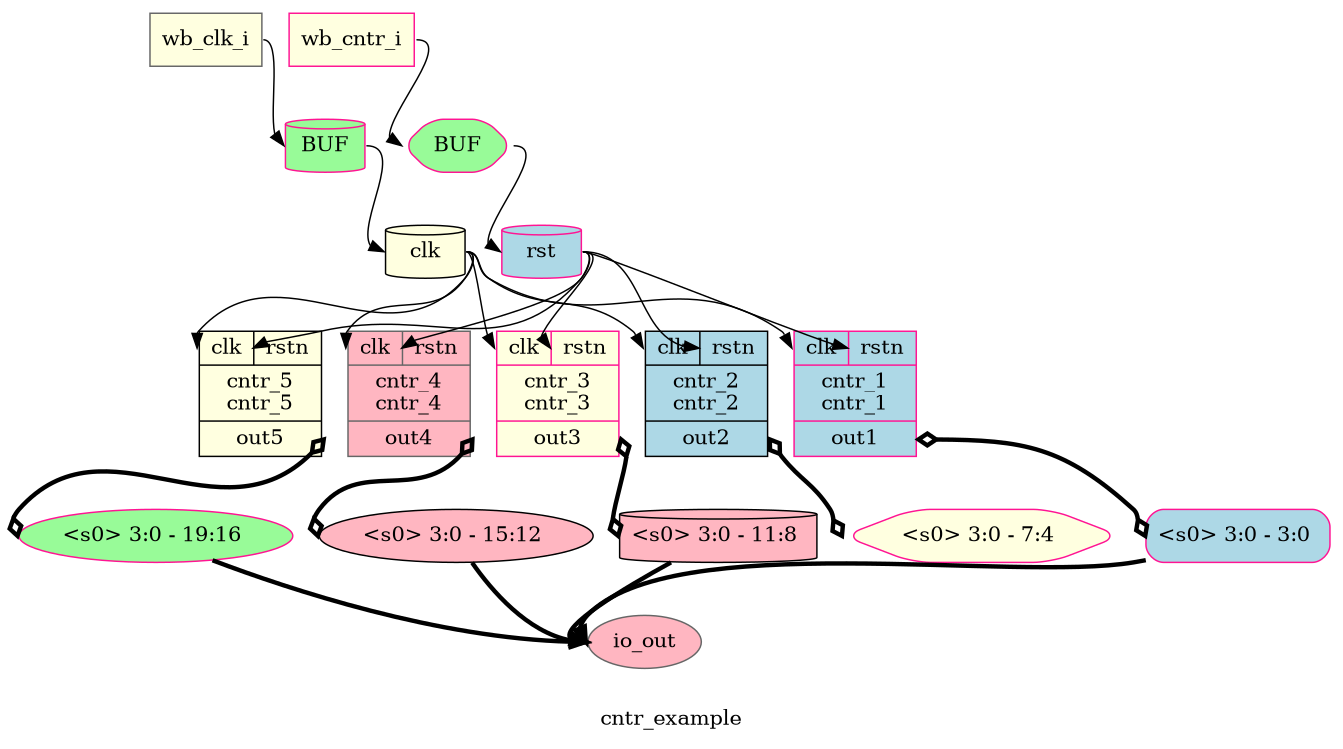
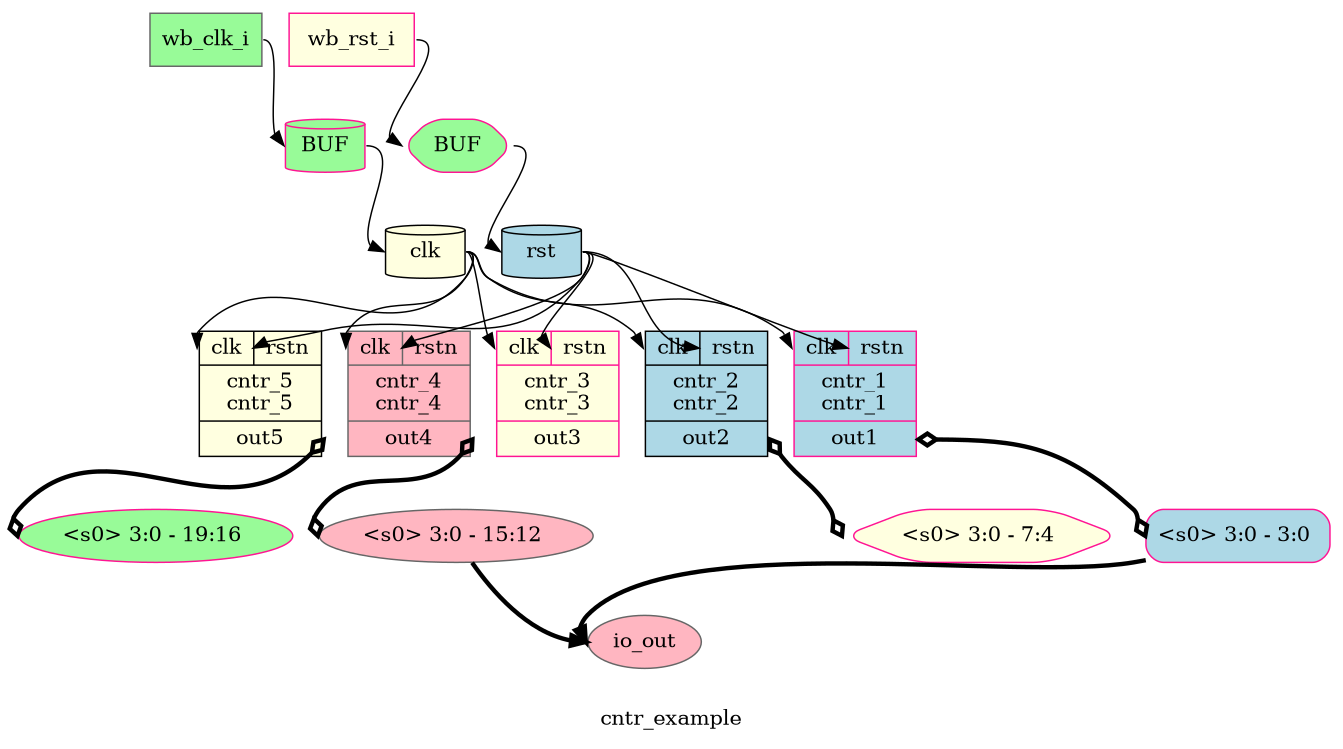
(206, 40) -> (206, 40)
(352, 40) -> (352, 40)
(542, 252) -> (542, 252)
(456, 536) -> (456, 536)
(718, 536) -> none
(389, 615) -> none
